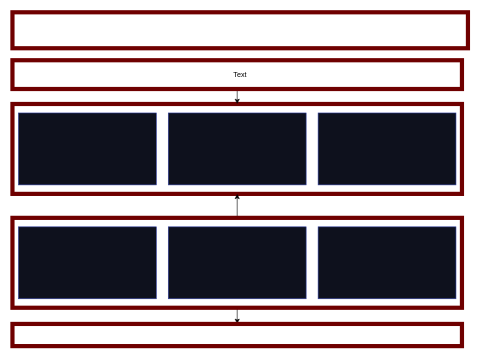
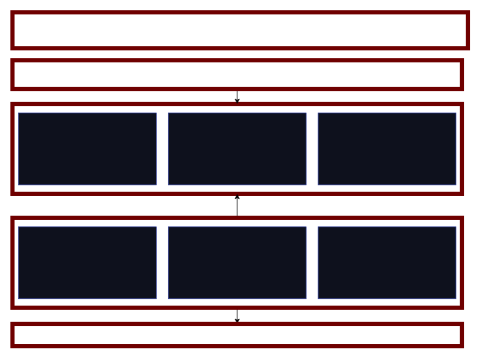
(240, 75) -> none
